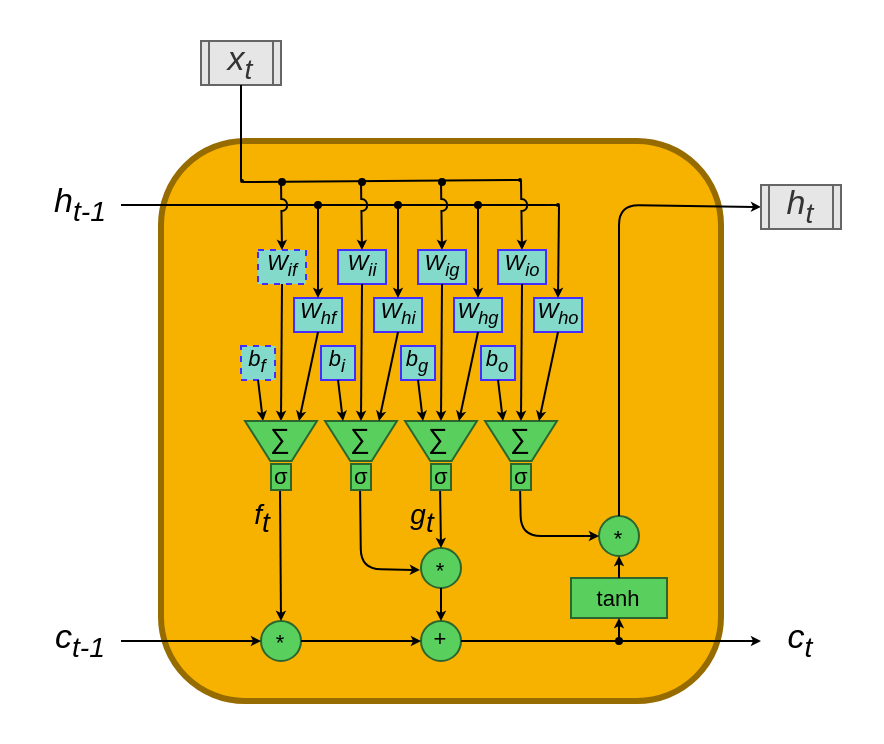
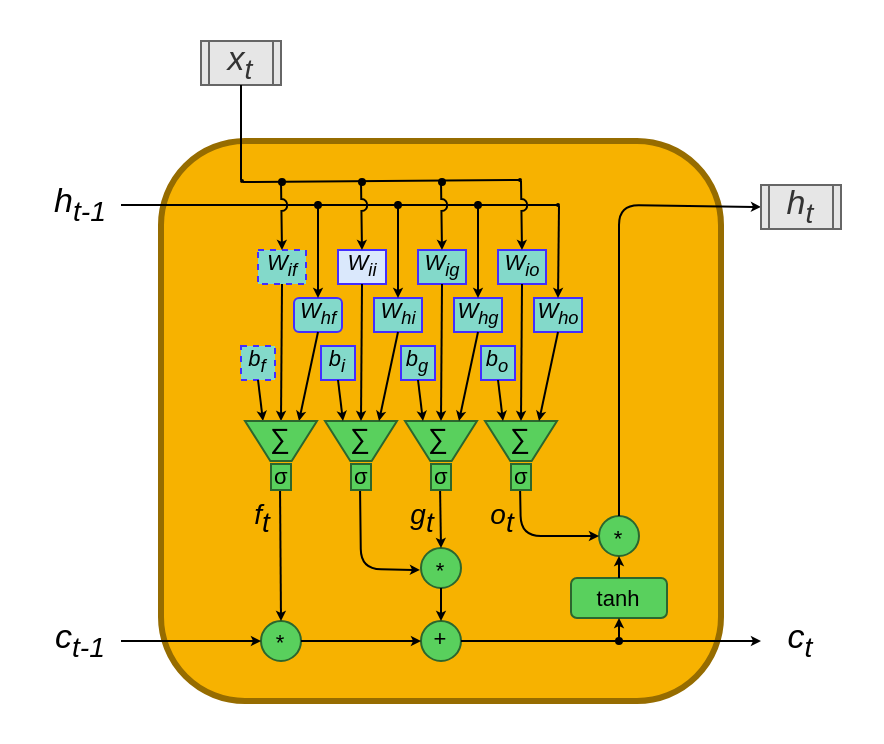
(362, 267) -> (362, 267)
(318, 315) -> (318, 315)
none -> (502, 518)
(619, 598) -> (619, 598)
